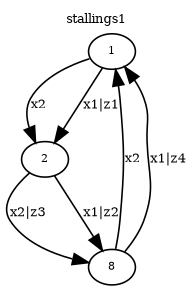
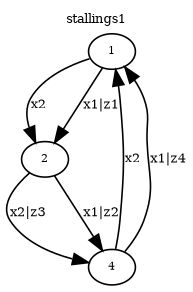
(112, 267) -> (112, 267)
